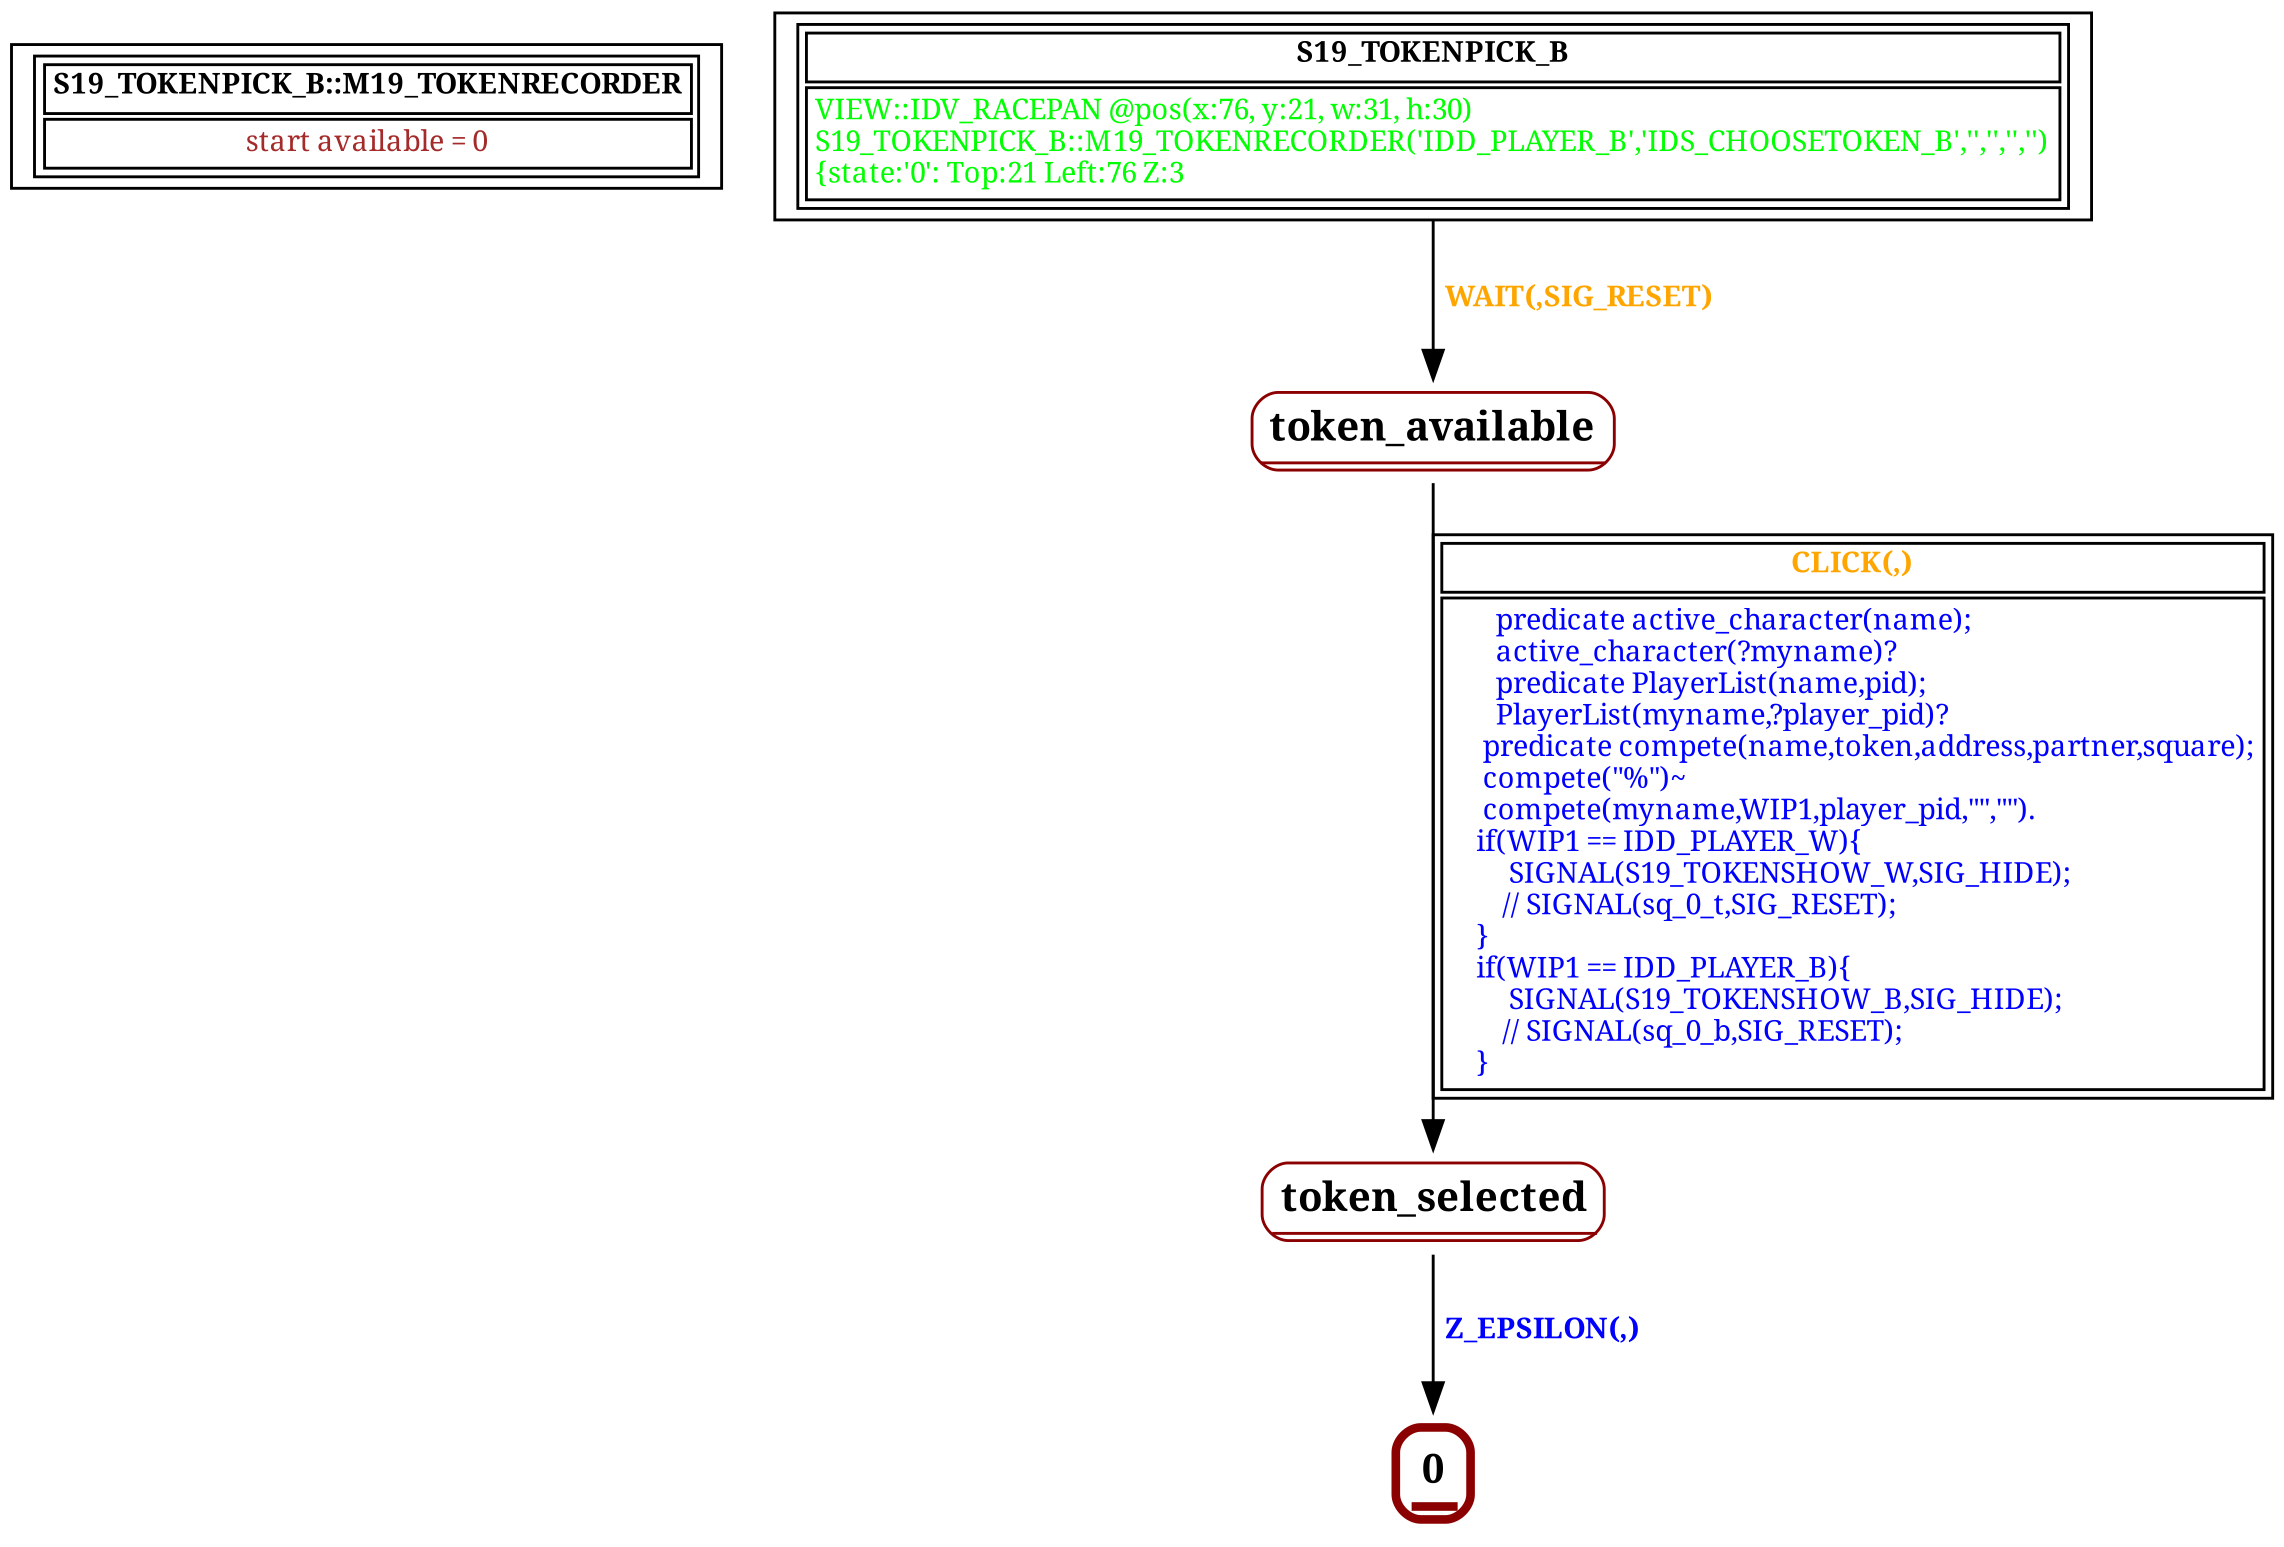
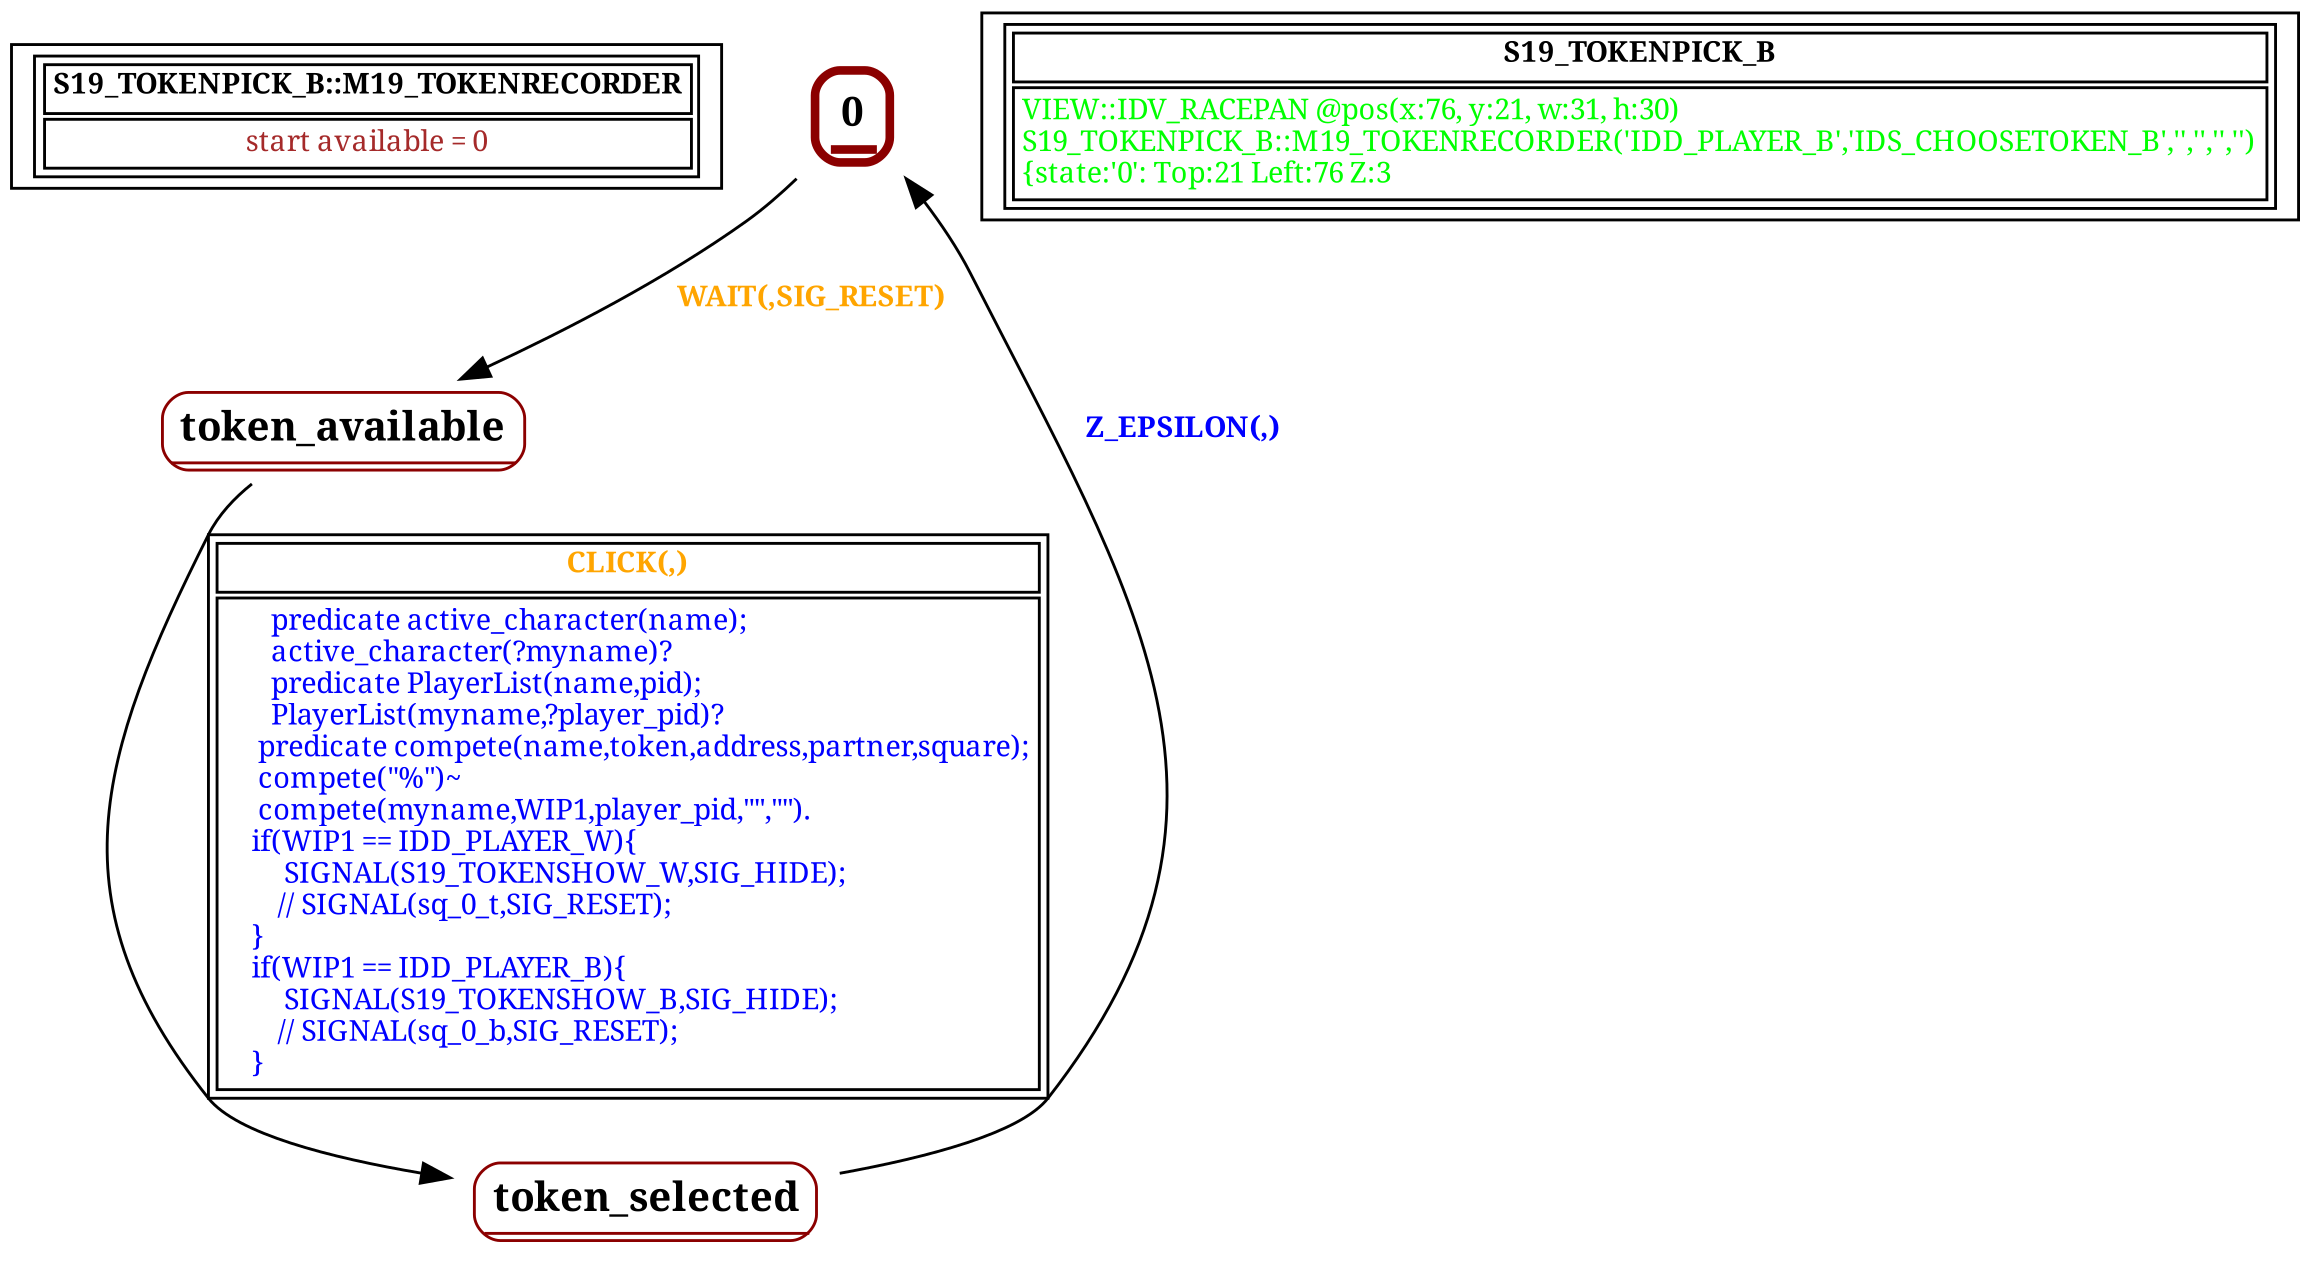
(1433, 285) -> (648, 284)
